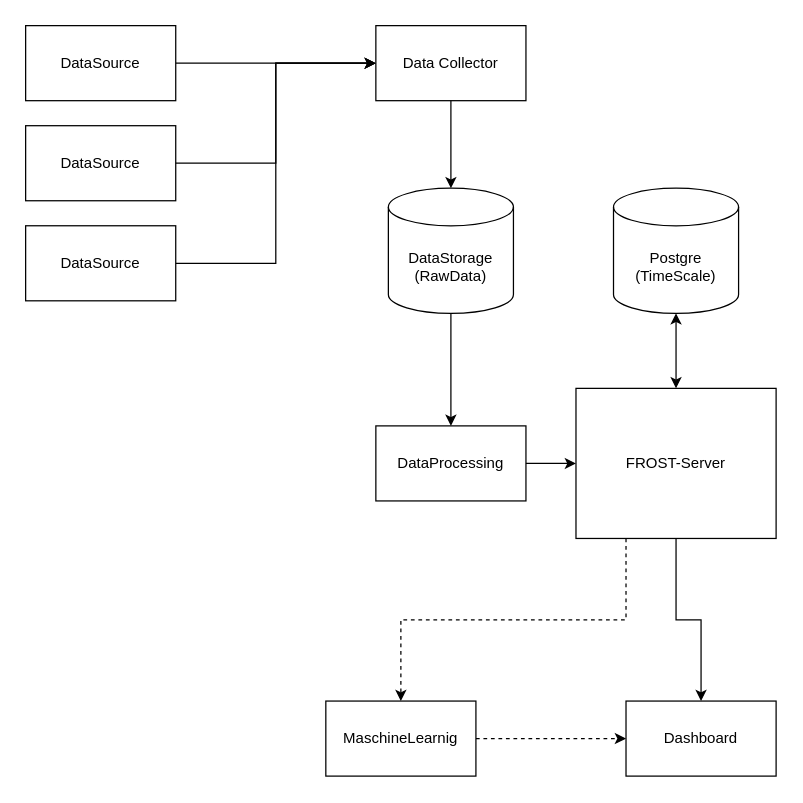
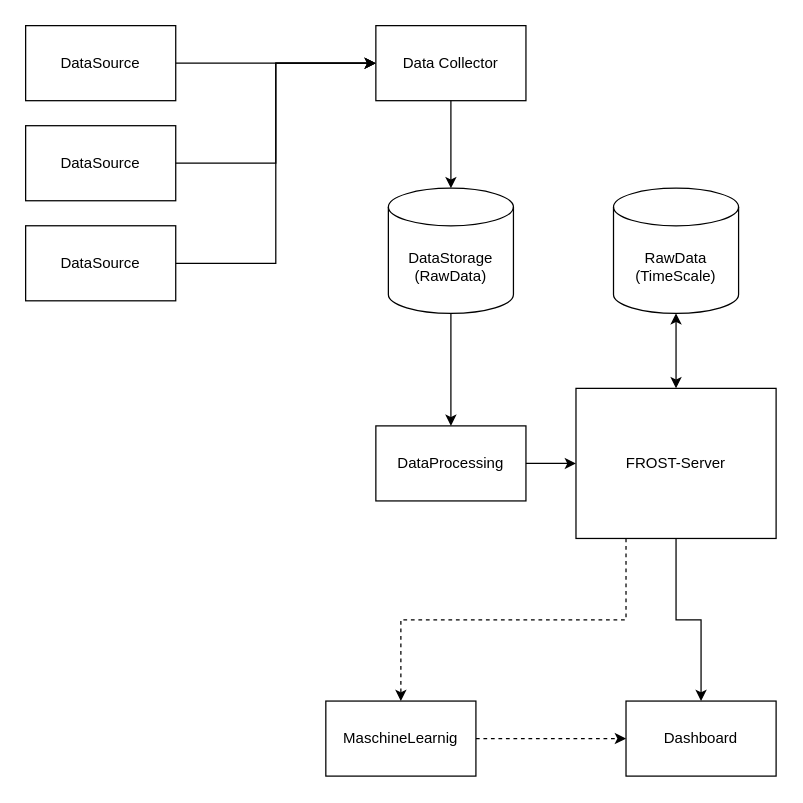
(676, 267) -> (676, 267)
